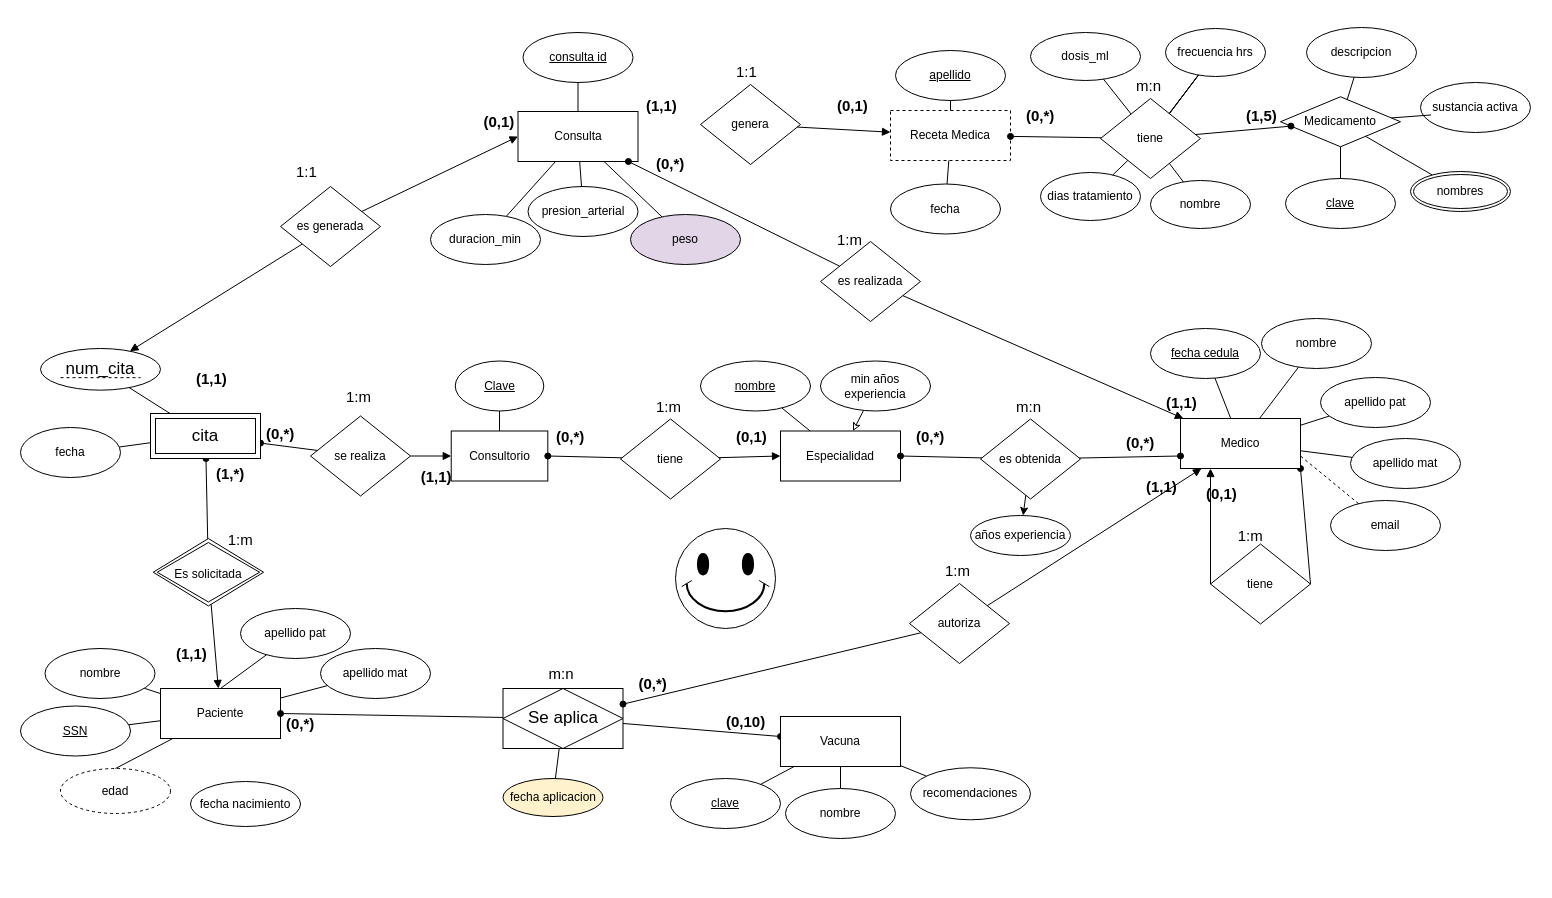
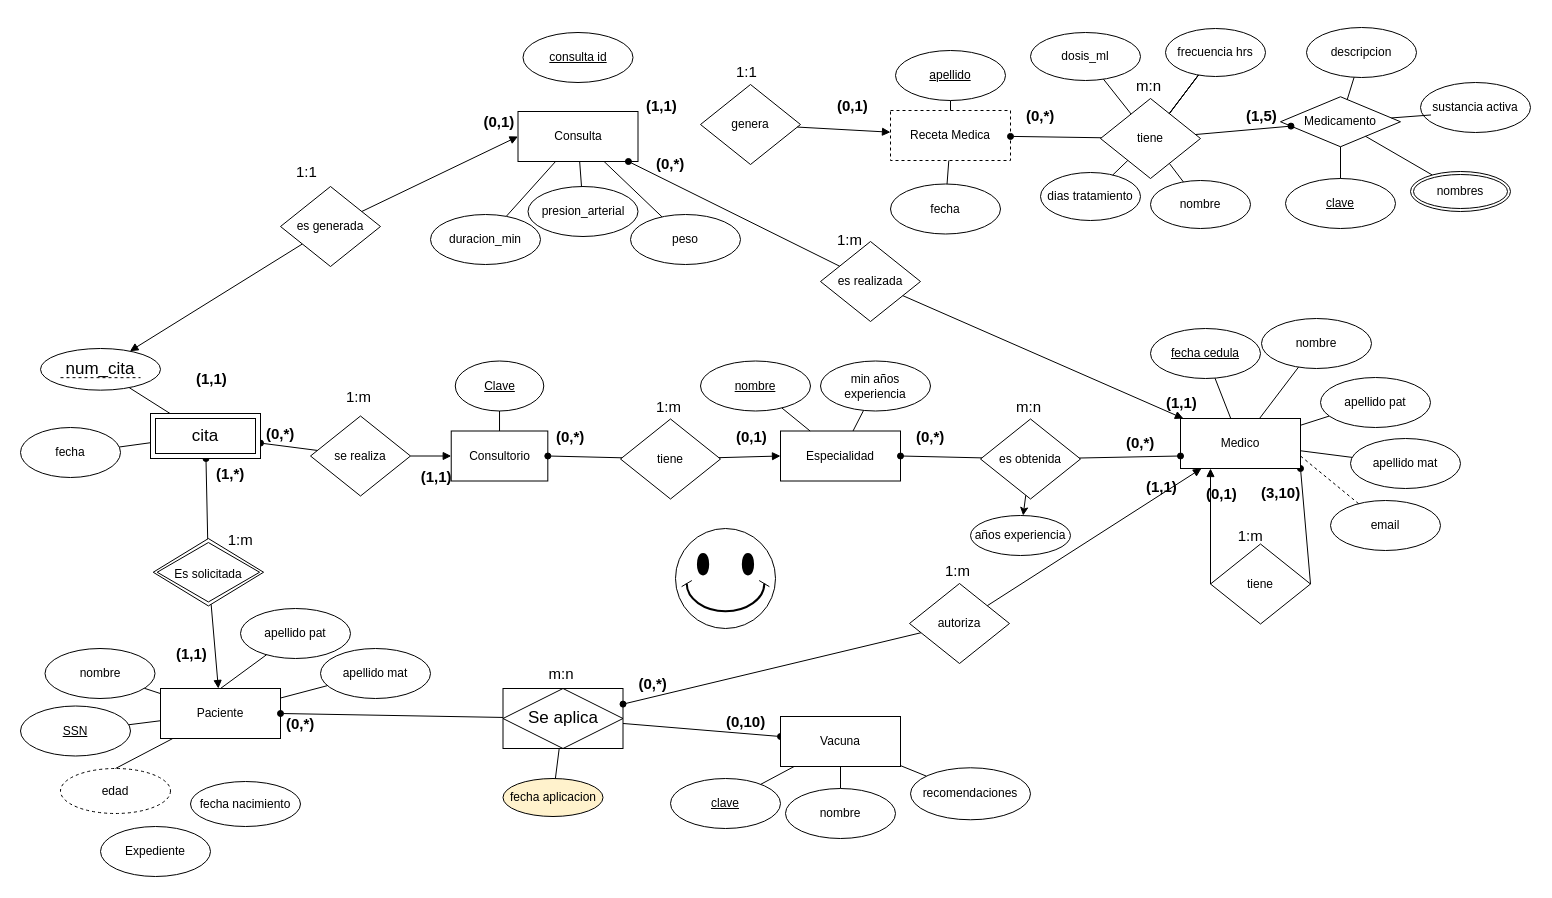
(578, 97) -> none
(686, 240) -> (686, 240)
(857, 423) -> (855, 427)
none -> (1281, 493)
none -> (156, 852)
